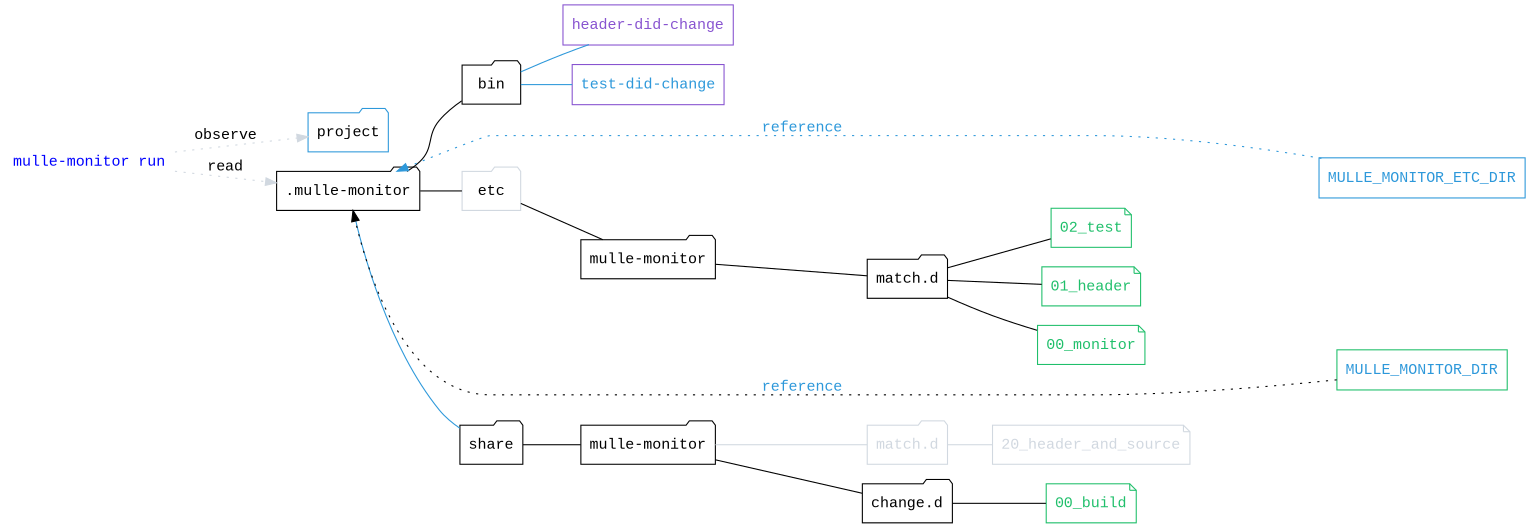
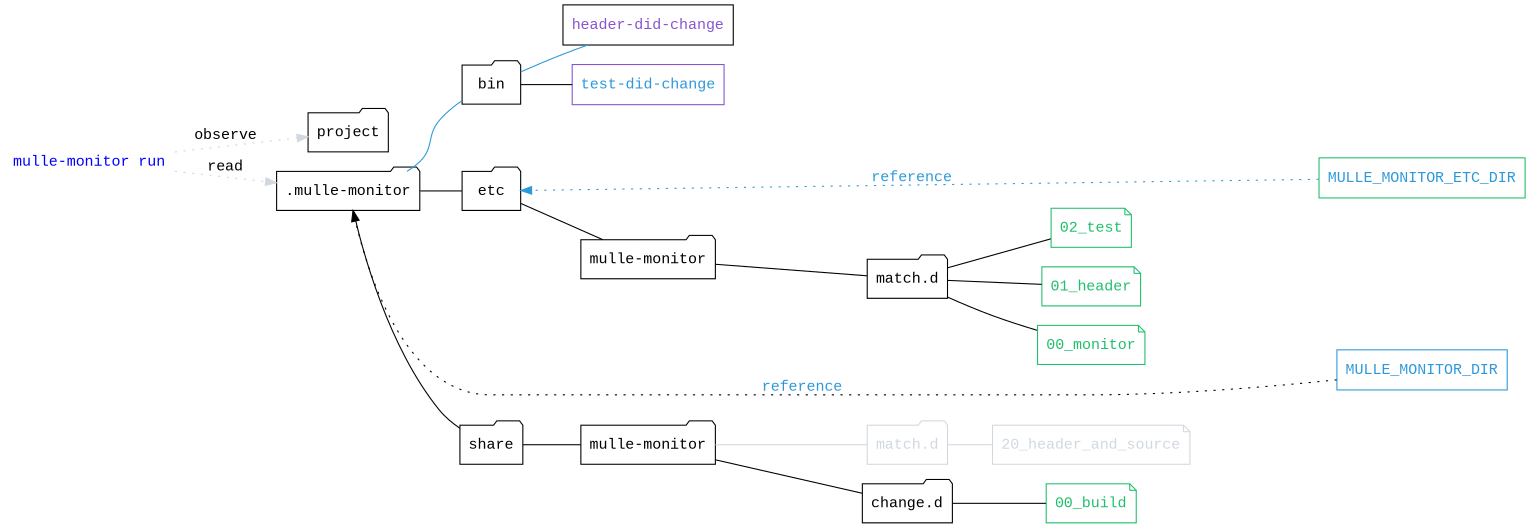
(648, 25) -> (648, 25)
(546, 85) -> (546, 85)
(348, 132) -> (348, 132)
(432, 135) -> (432, 135)
(862, 136) -> (925, 185)
(1422, 178) -> (1422, 178)
(491, 191) -> (491, 191)
(399, 344) -> (399, 344)
(1422, 370) -> (1422, 370)
